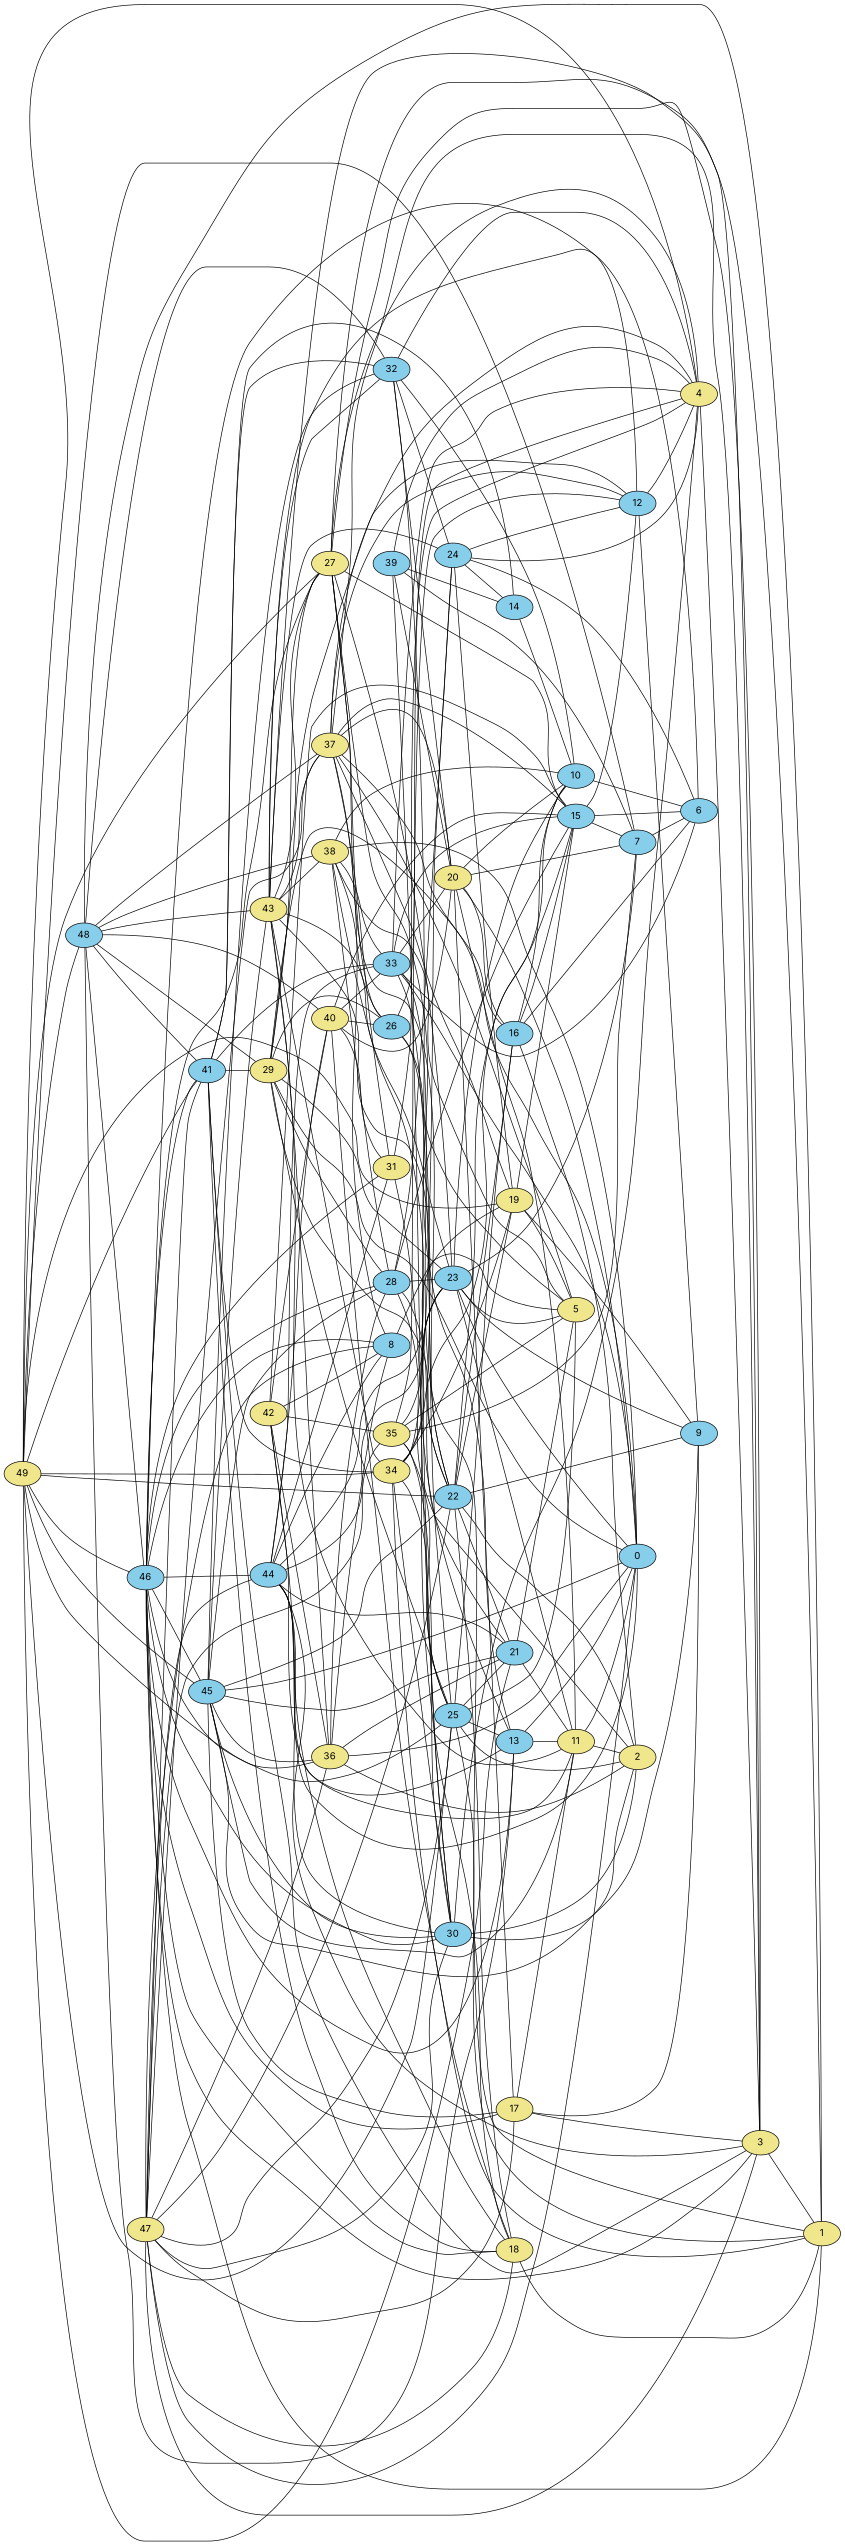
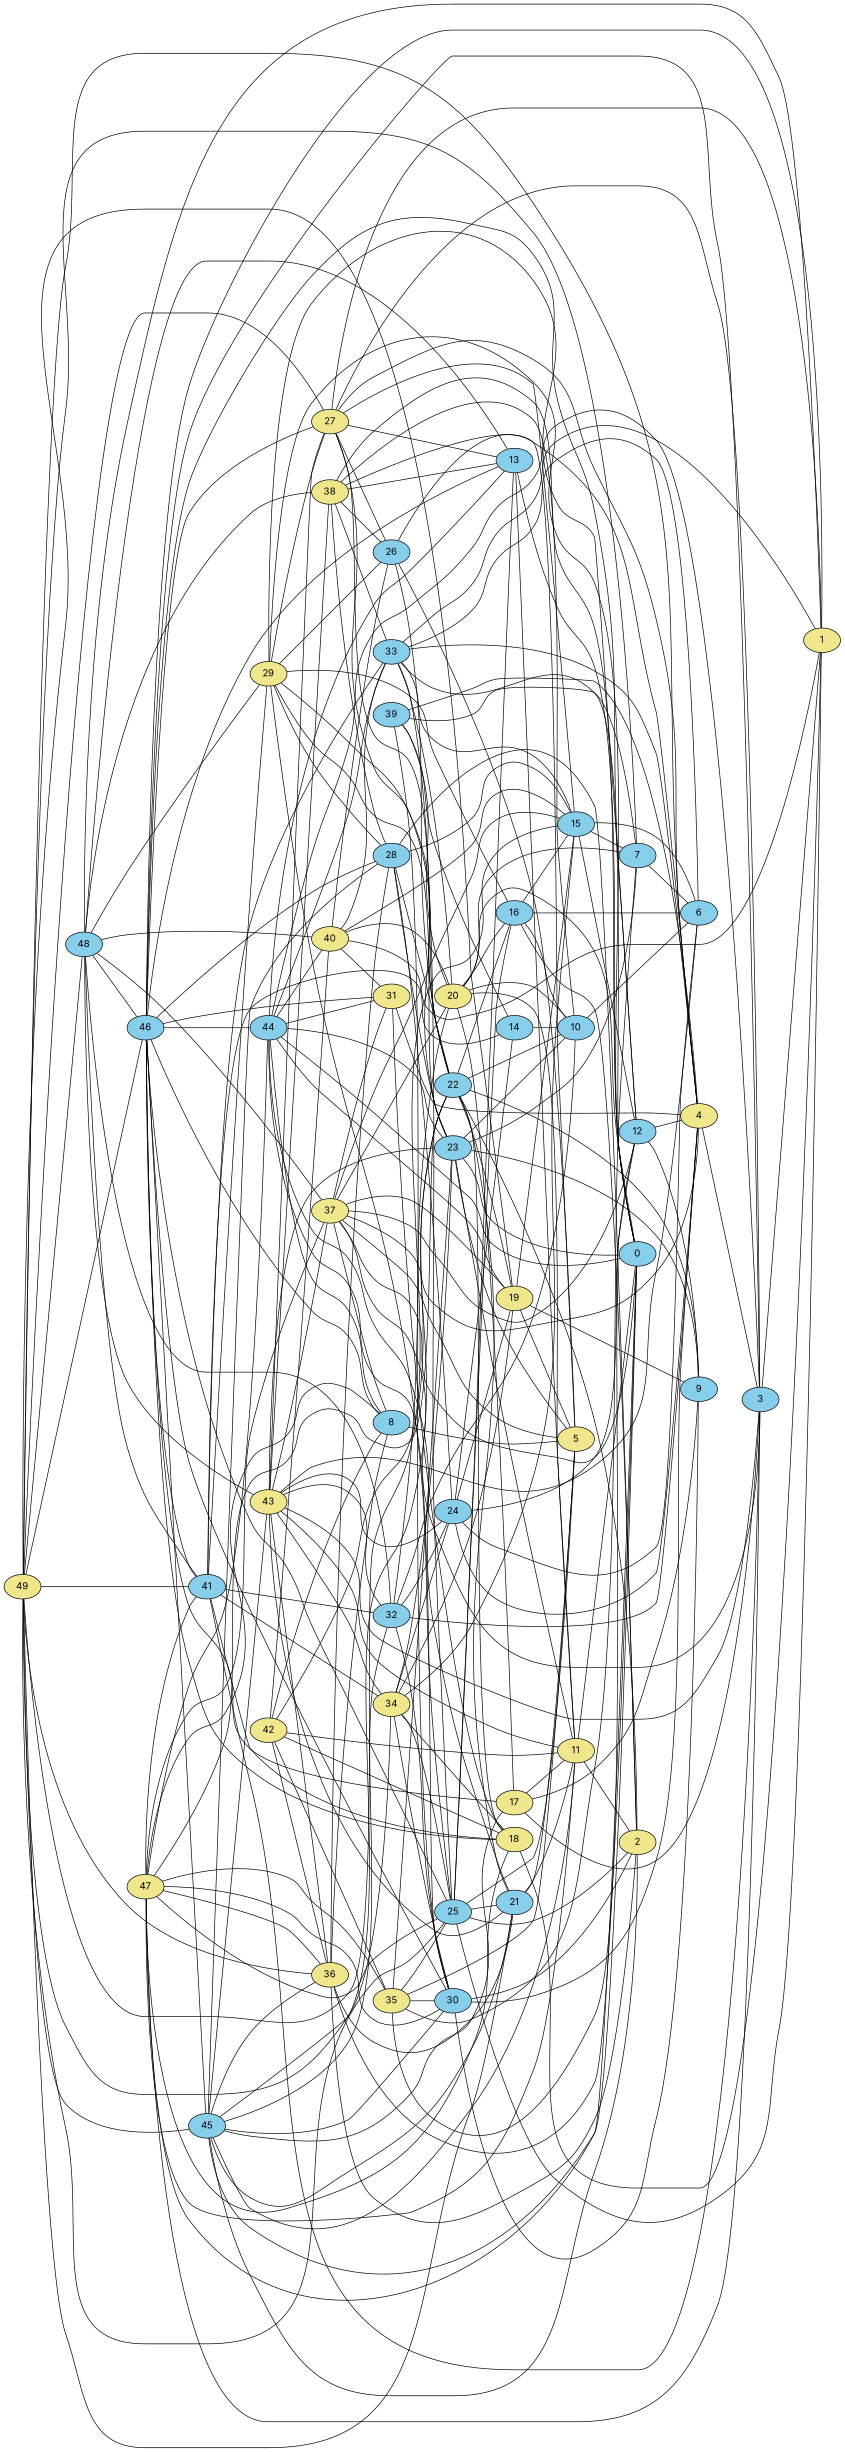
(761, 2143) -> (761, 1399)
(371, 2313) -> (421, 2208)
